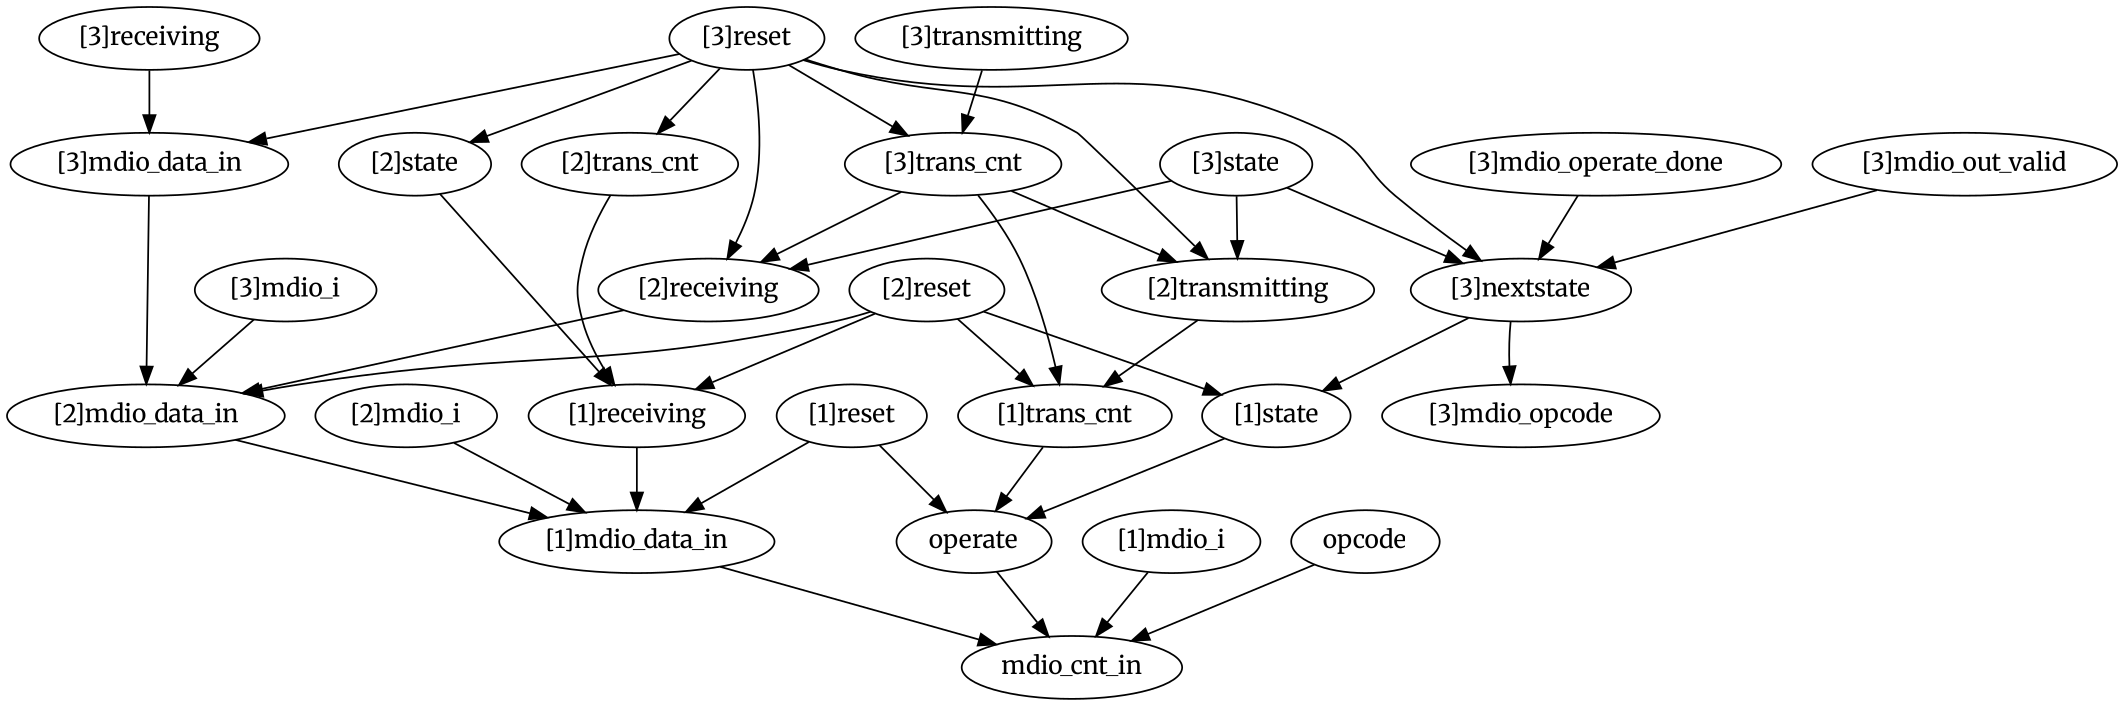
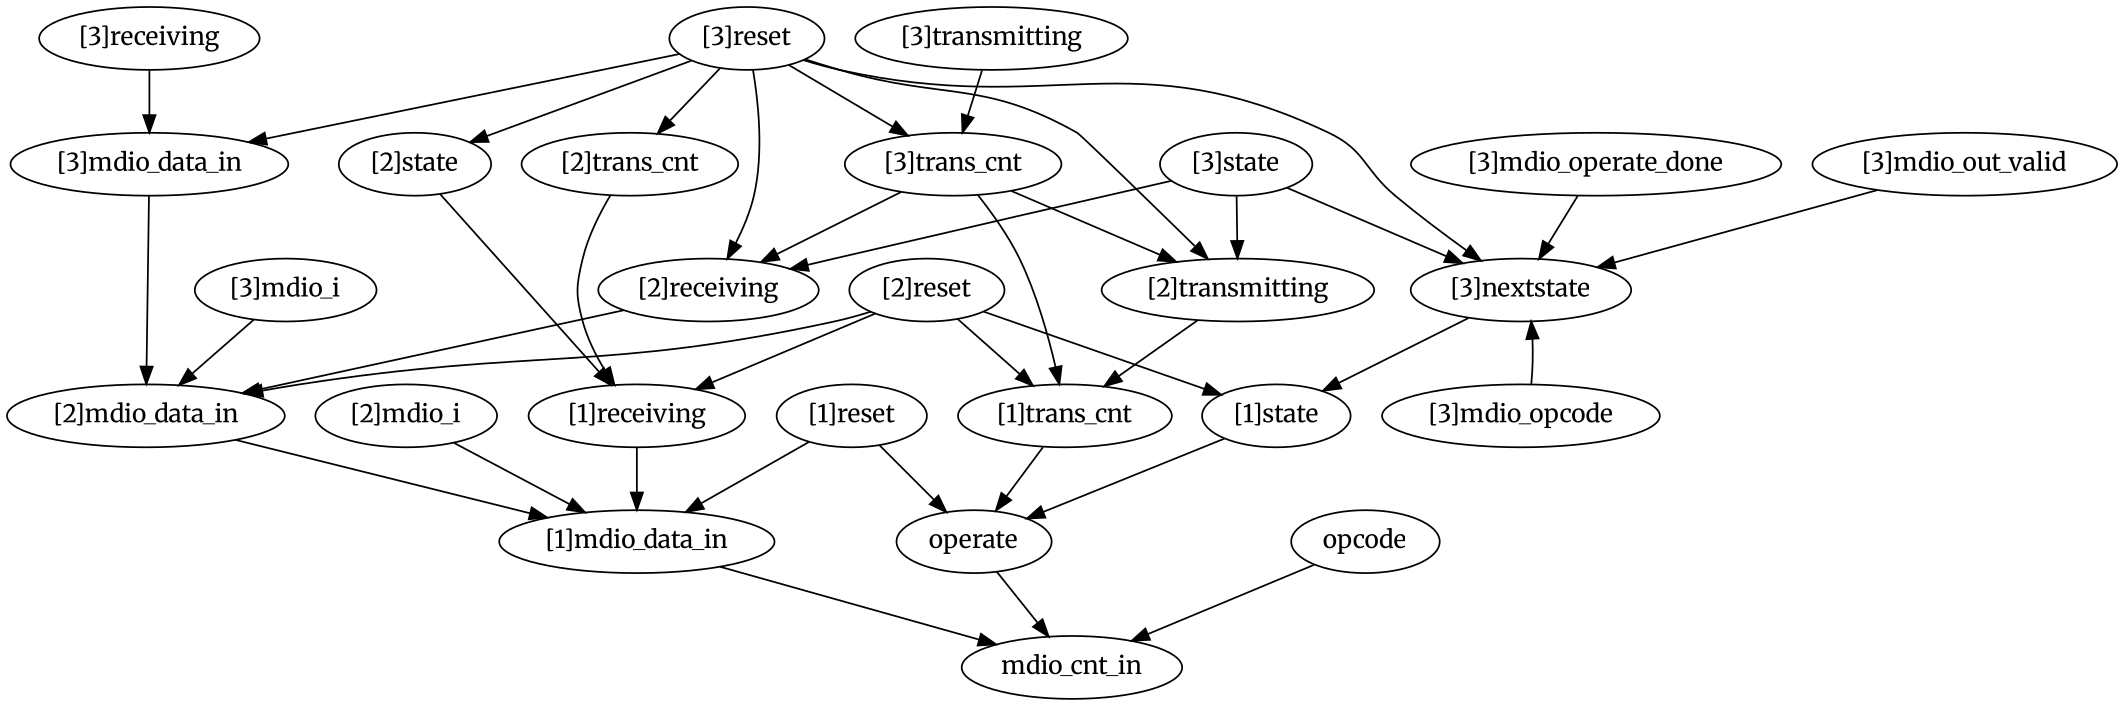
(1509, 344) -> (1533, 361)
(1172, 542) -> none
